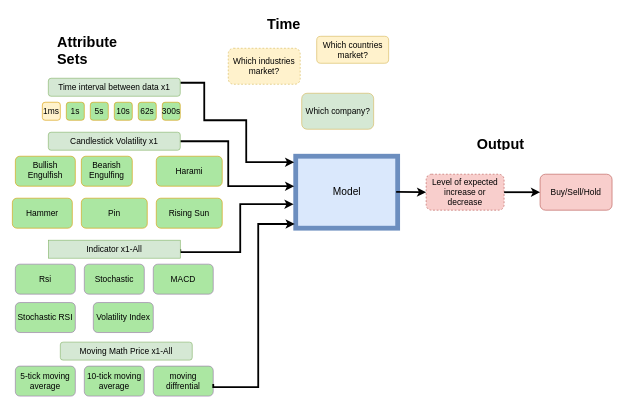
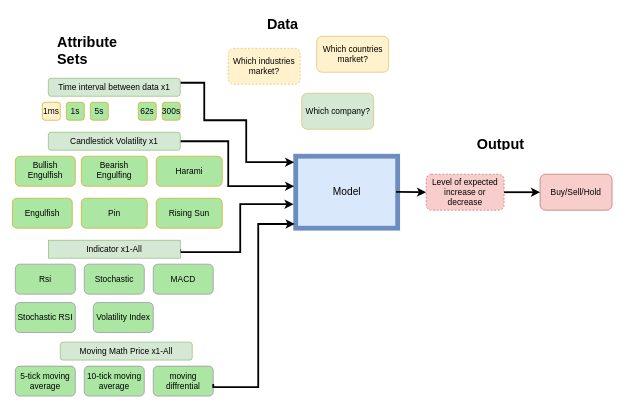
(274, 11) -> (275, 11)
(353, 50) -> (353, 54)
(123, 111) -> none
(107, 171) -> (114, 171)
(42, 213) -> (42, 213)
